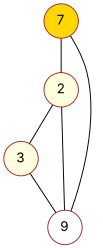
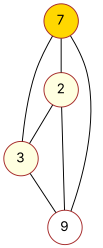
none -> (31, 87)
